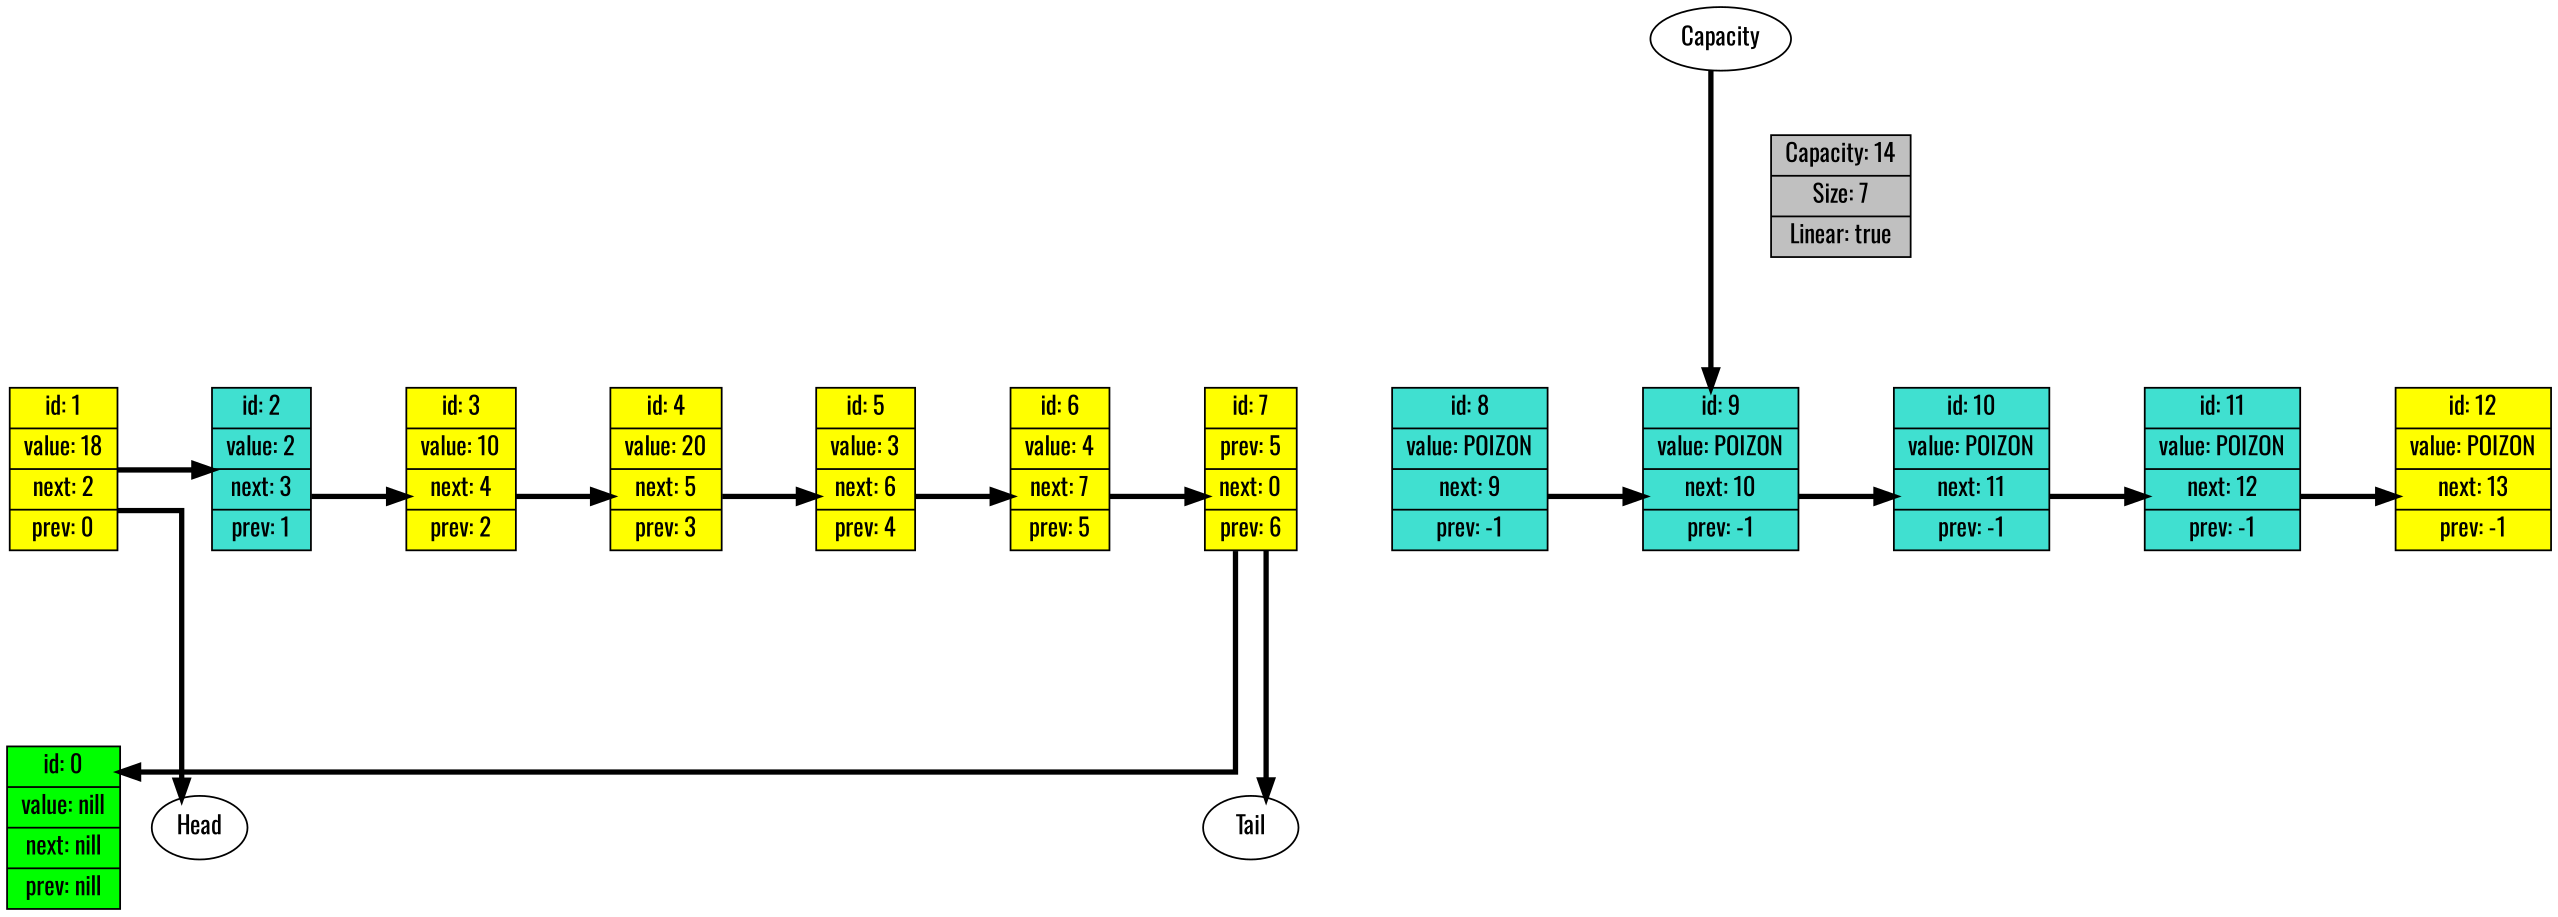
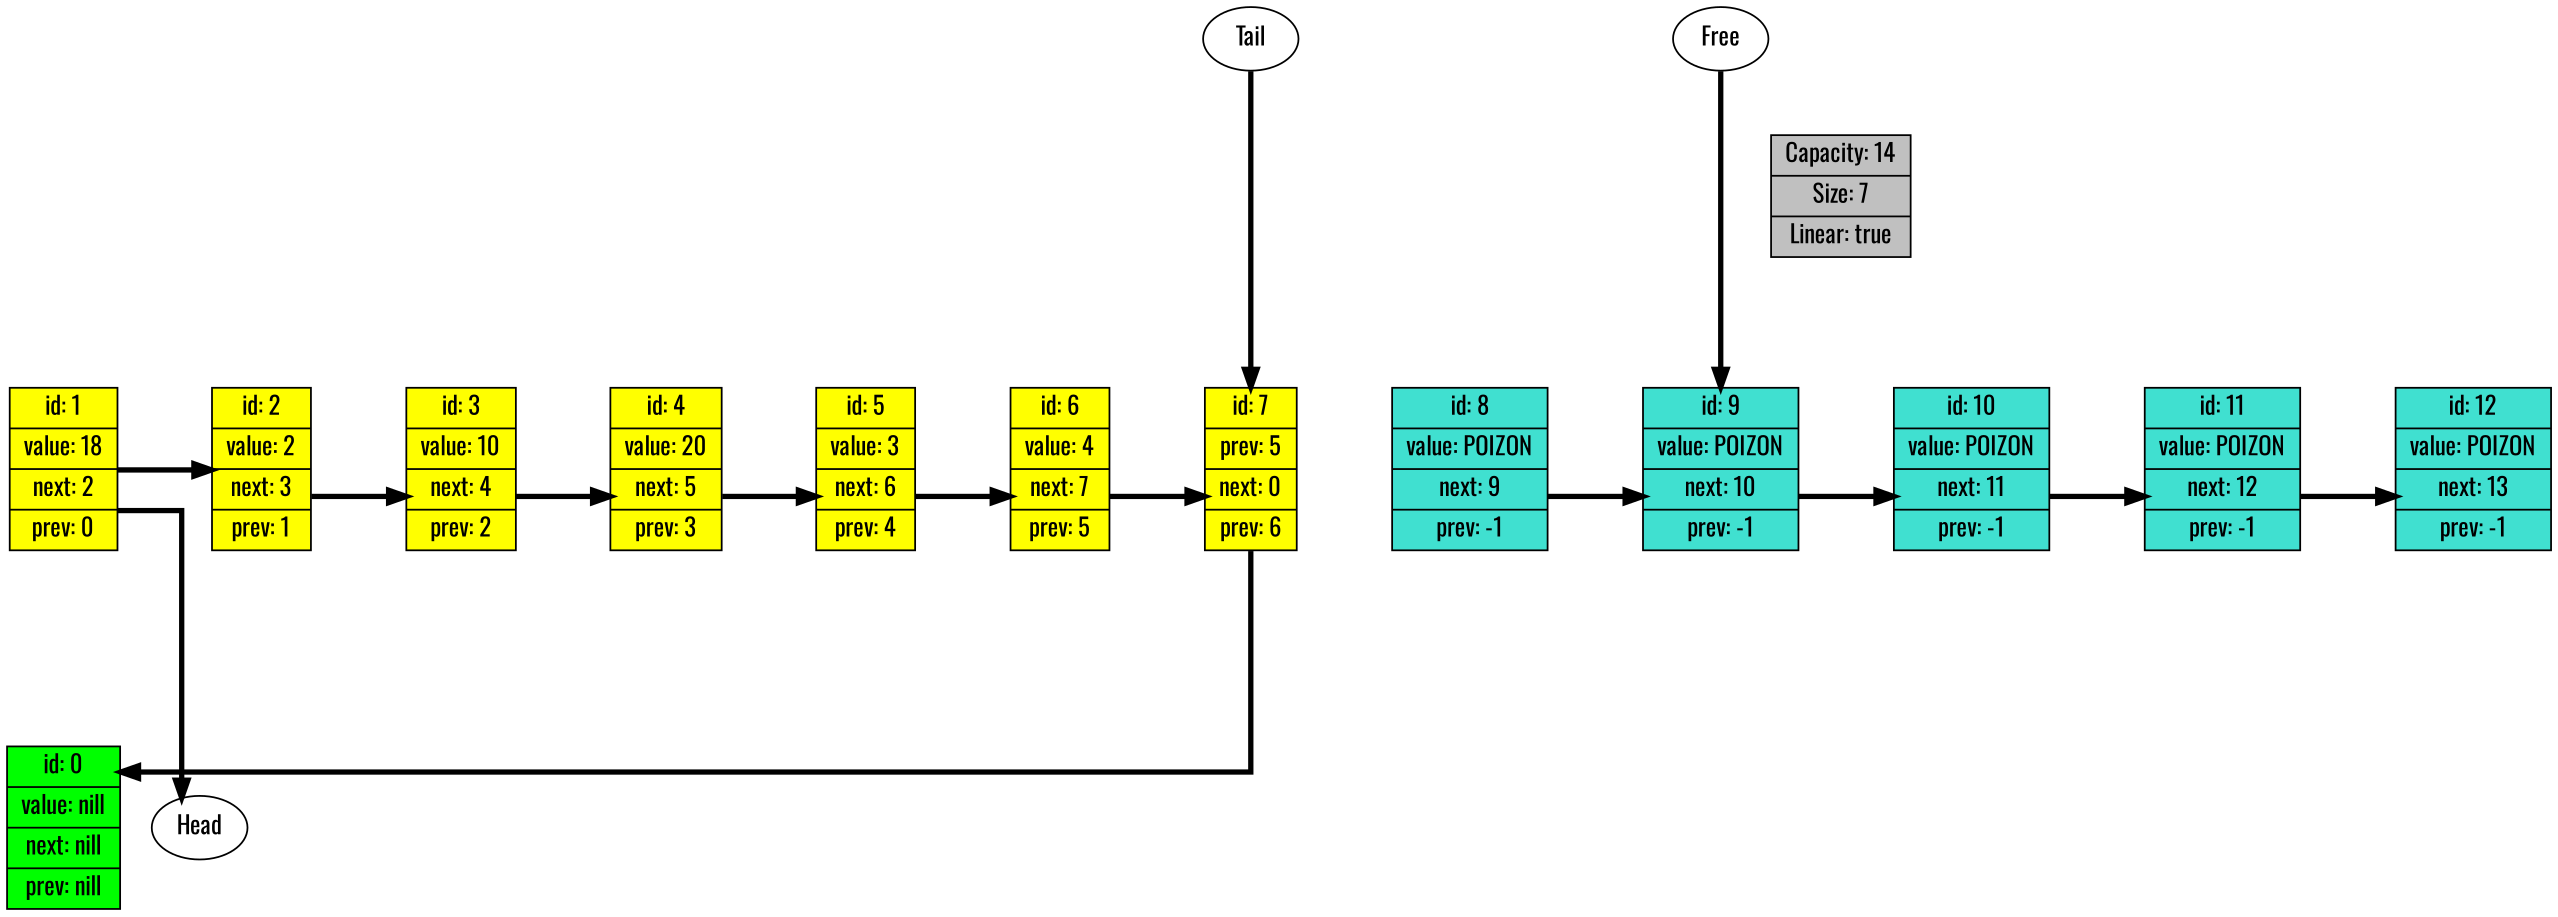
(1721, 39) -> (1721, 39)
(261, 469) -> (261, 469)
(2473, 469) -> (2473, 469)
(1266, 665) -> (1251, 220)
